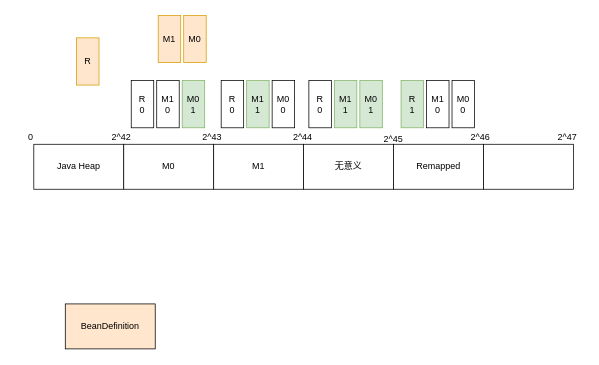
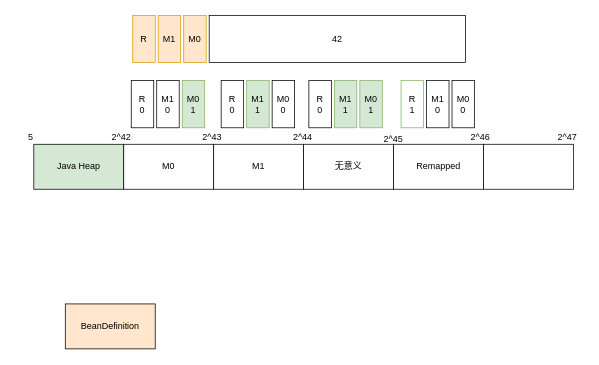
none -> (337, 39)
(87, 62) -> (144, 39)
(412, 104) -> (412, 104)
(30, 138) -> (30, 138)
(78, 167) -> (78, 167)
